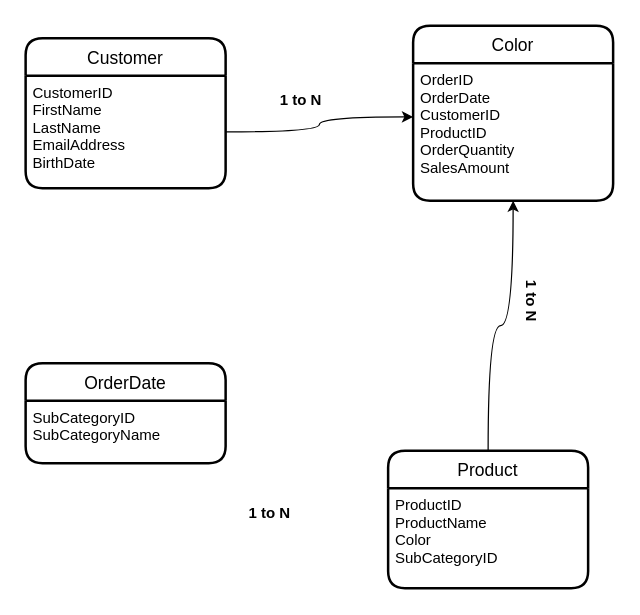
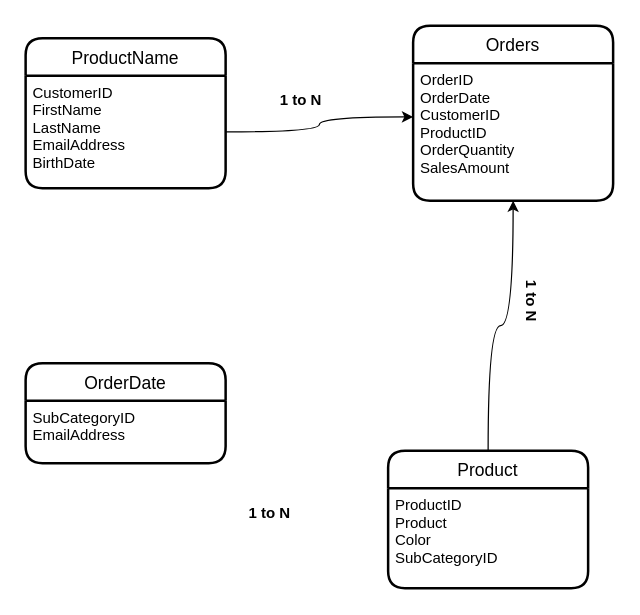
(513, 45) -> (513, 45)
(125, 58) -> (125, 58)
(87, 418) -> (87, 418)
(433, 505) -> (433, 505)
